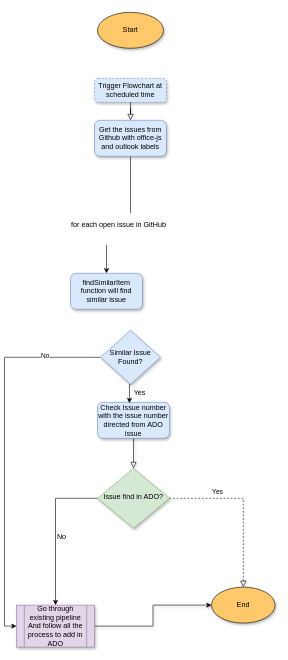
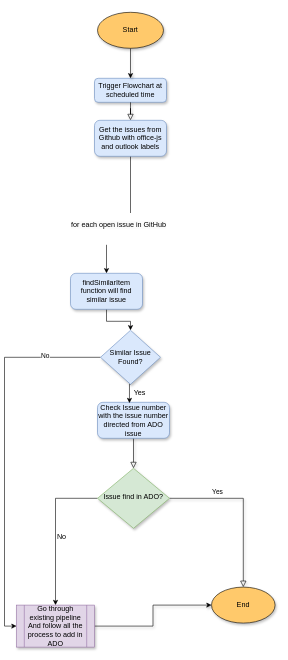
none -> (131, 61)
(131, 90) -> (131, 90)
none -> (107, 316)
(243, 502) -> (243, 502)
